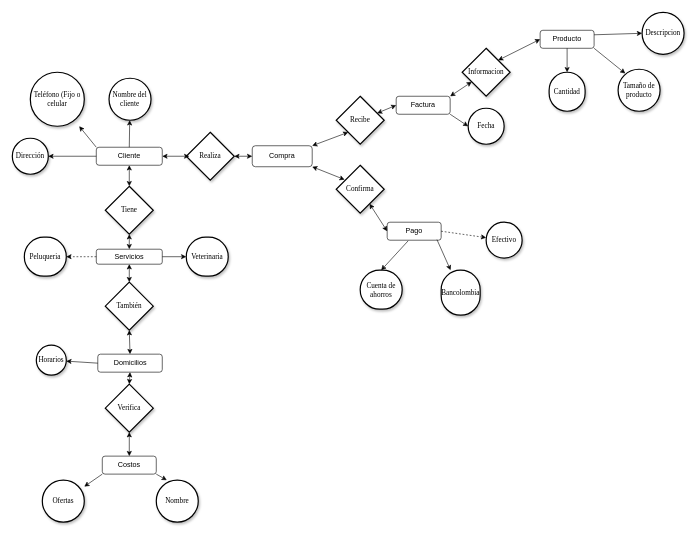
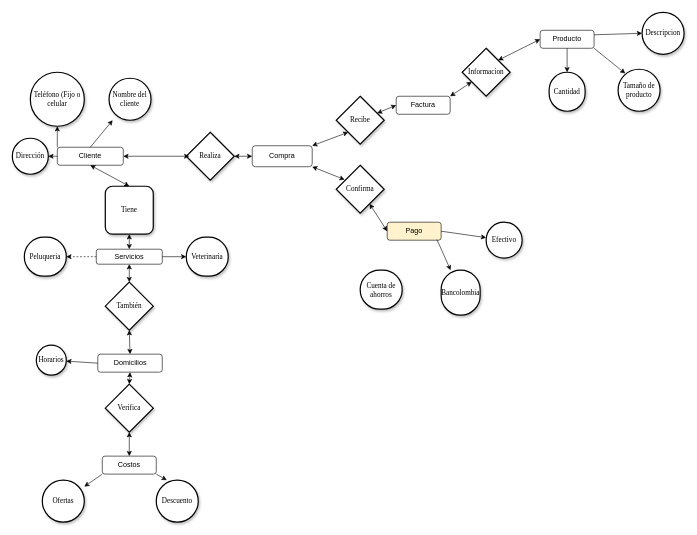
(458, 120) -> none
(486, 126) -> none
(129, 156) -> (90, 156)
(129, 210) -> (129, 210)
(414, 231) -> (414, 231)
(460, 234) -> (460, 234)
(393, 257) -> none
(177, 501) -> (177, 501)
